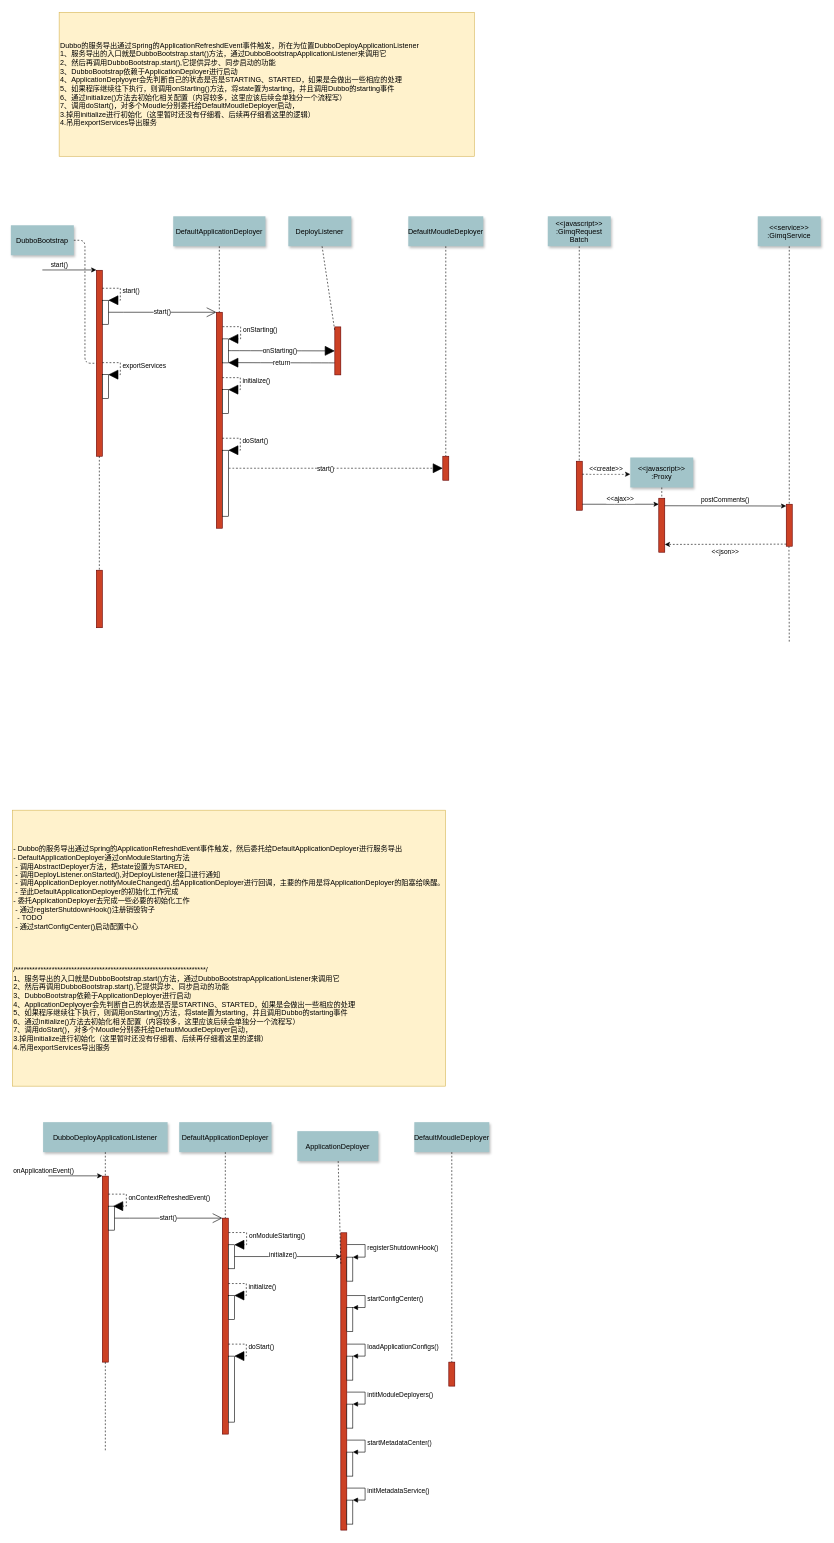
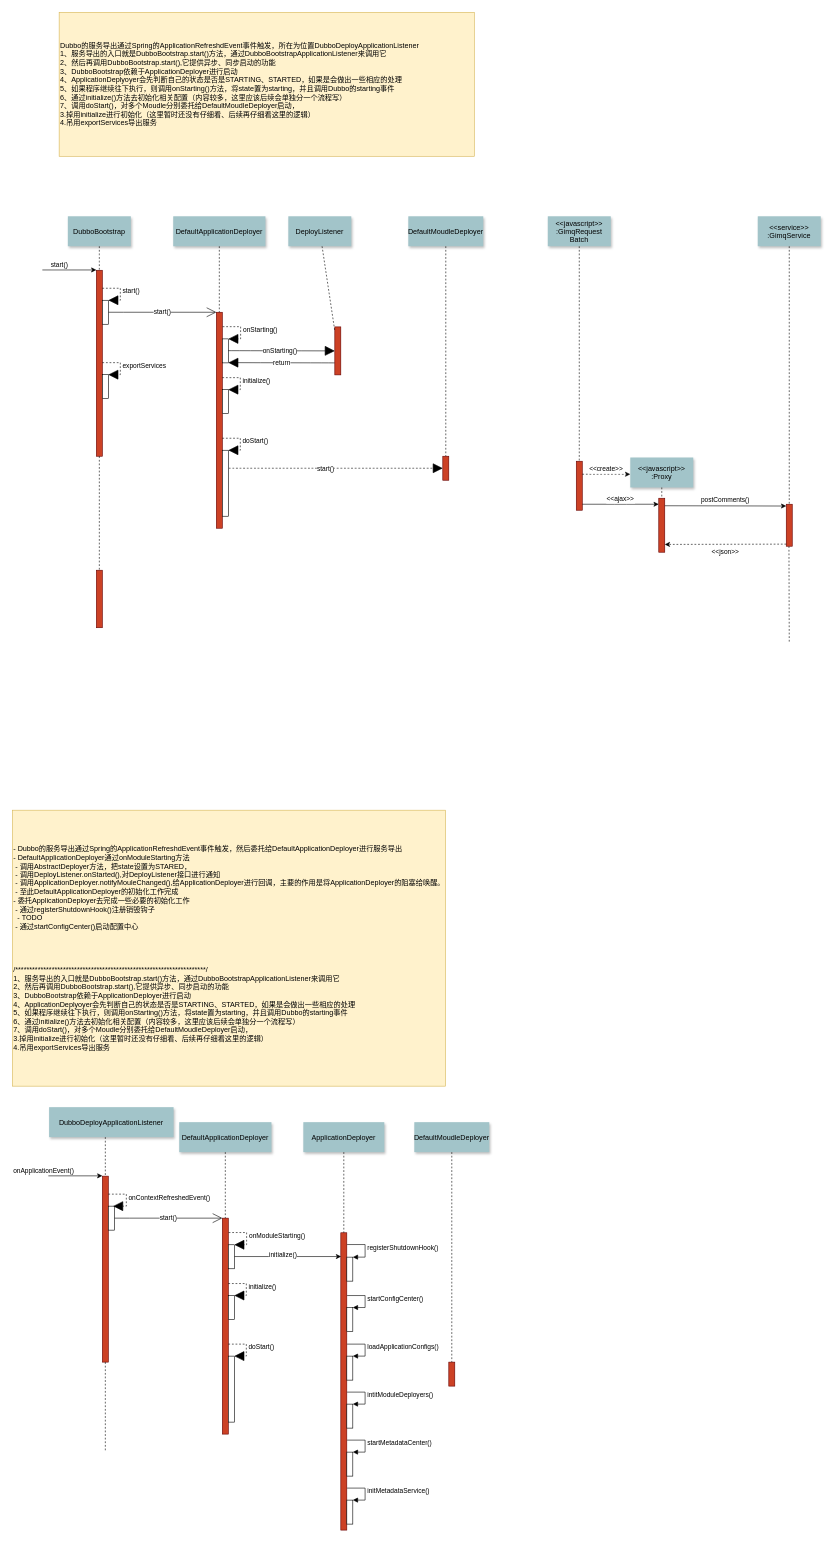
(42, 240) -> (99, 231)
(105, 1137) -> (111, 1122)
(338, 1146) -> (344, 1137)
